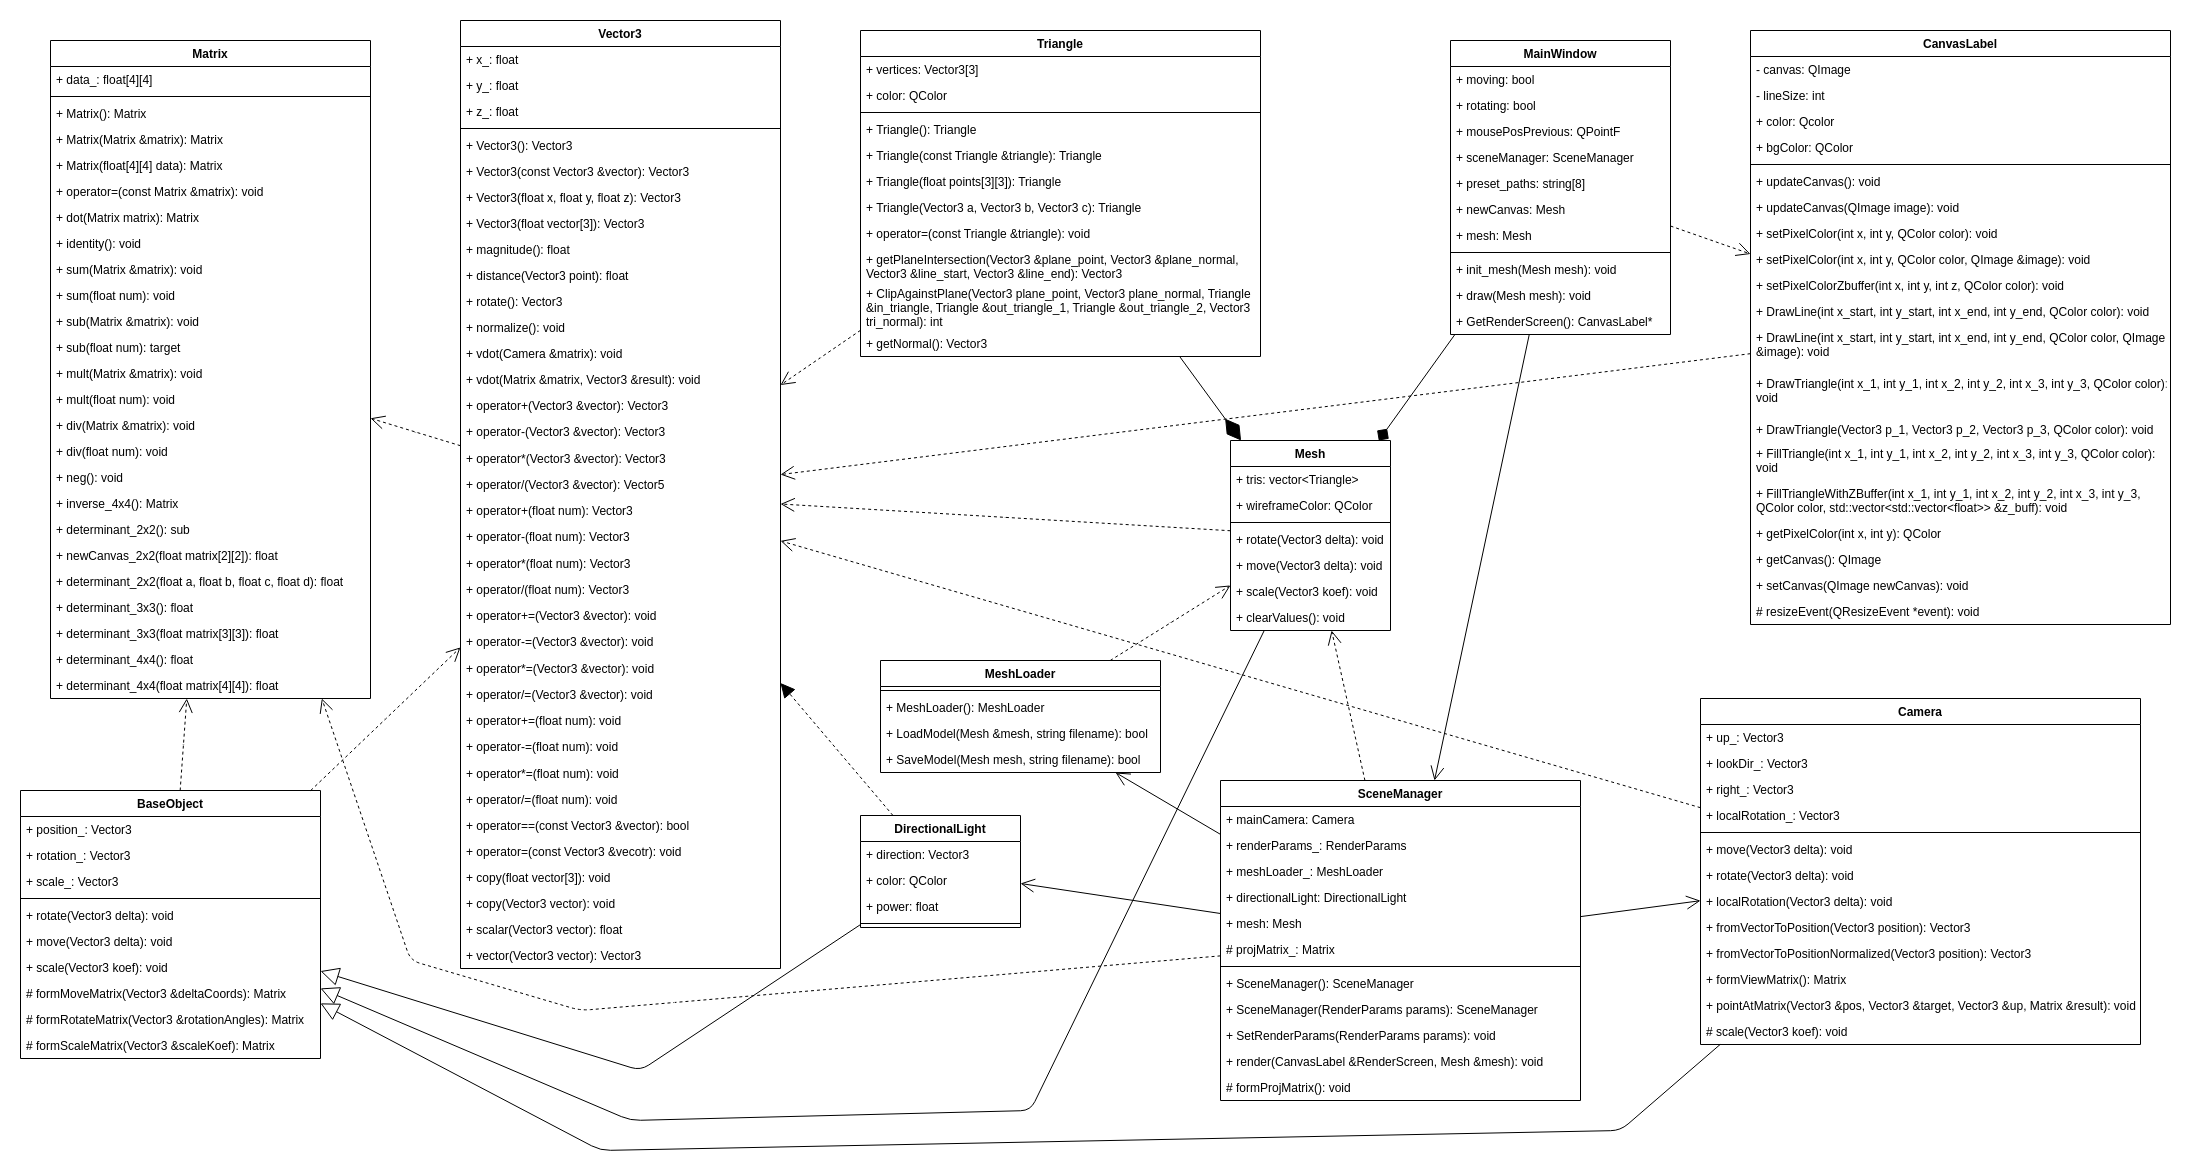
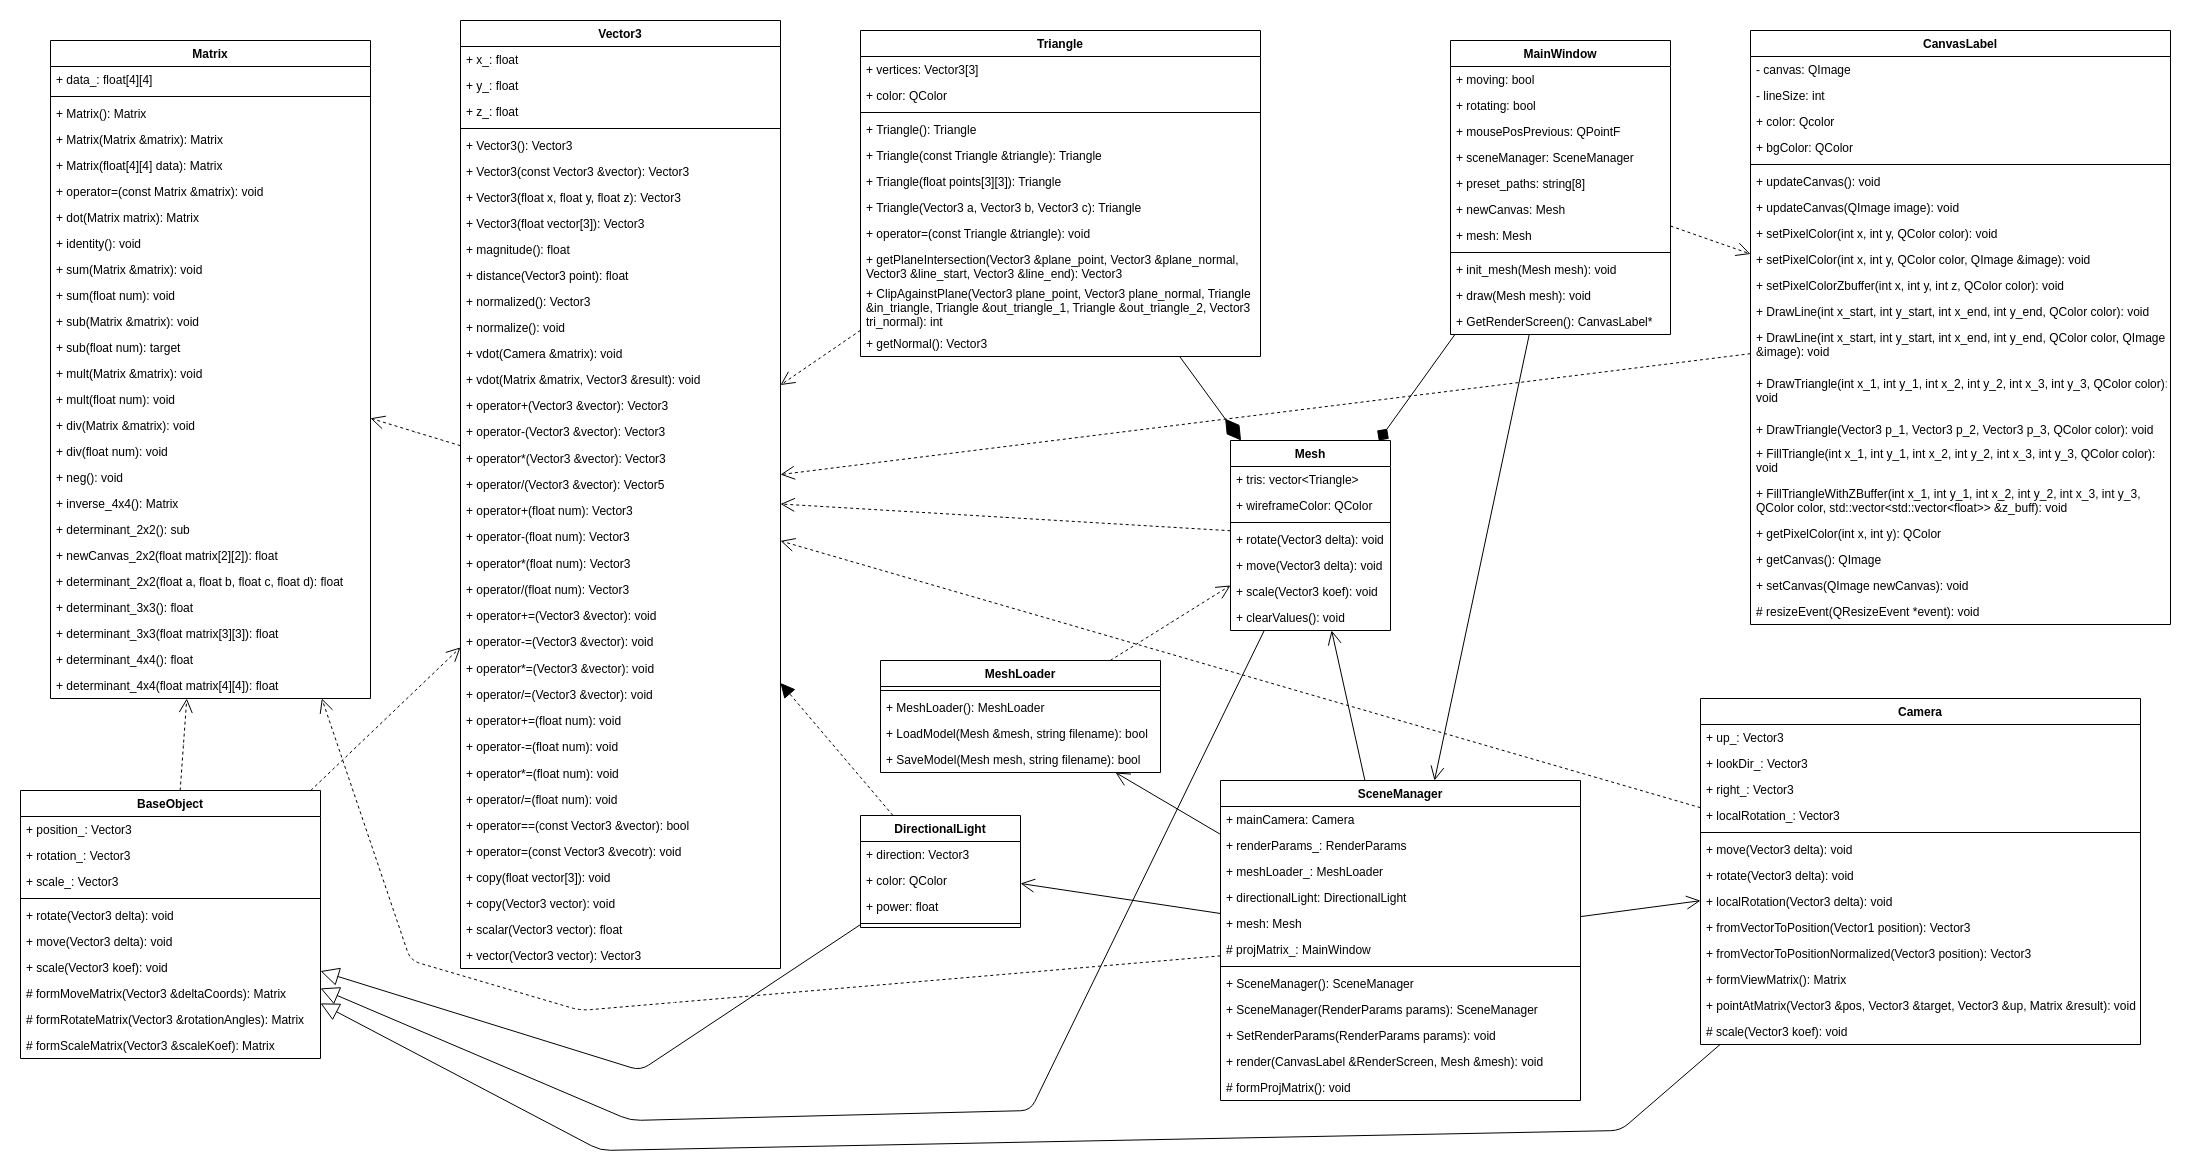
(525, 302) -> (535, 302)
(1349, 707) -> (1349, 707)
(1858, 928) -> (1858, 928)
(1289, 950) -> (1301, 950)
